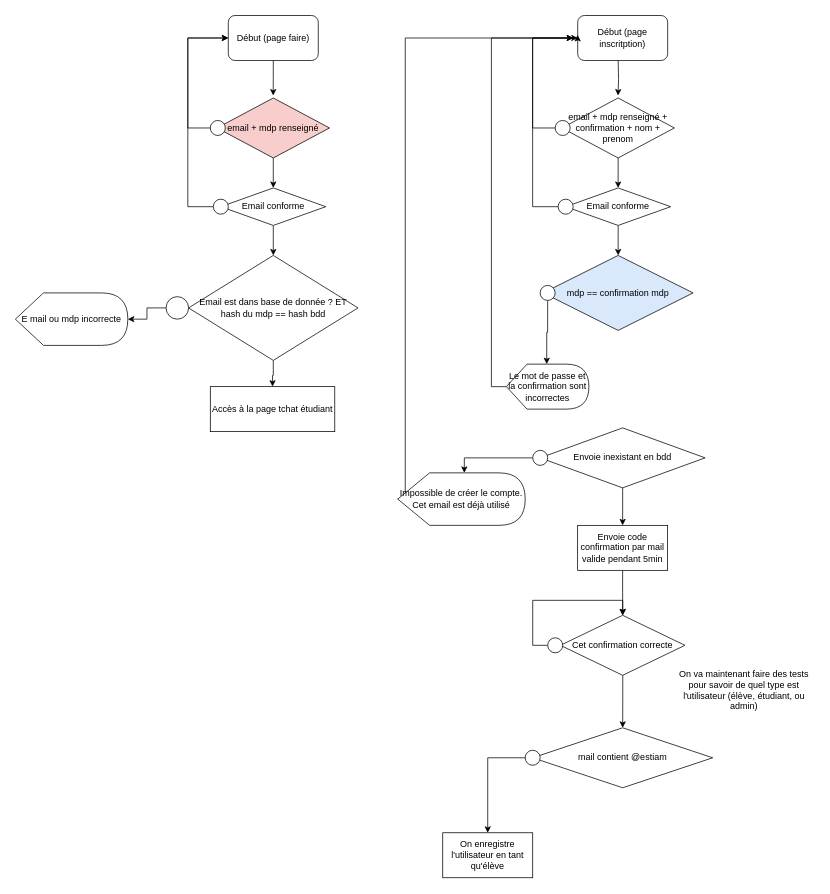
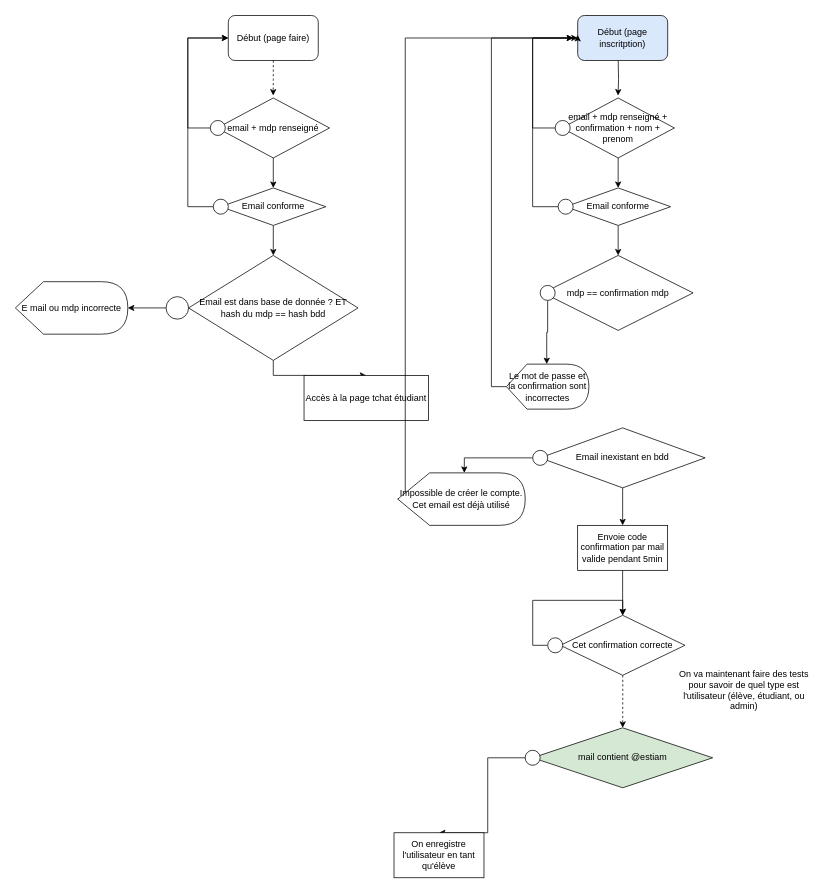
(623, 38) -> (623, 38)
(273, 74) -> (273, 74)
(273, 128) -> (273, 128)
(618, 293) -> (618, 293)
(72, 319) -> (72, 308)
(273, 409) -> (366, 398)
(623, 458) -> (623, 458)
(623, 699) -> (623, 699)
(623, 758) -> (623, 758)
(488, 855) -> (439, 855)
